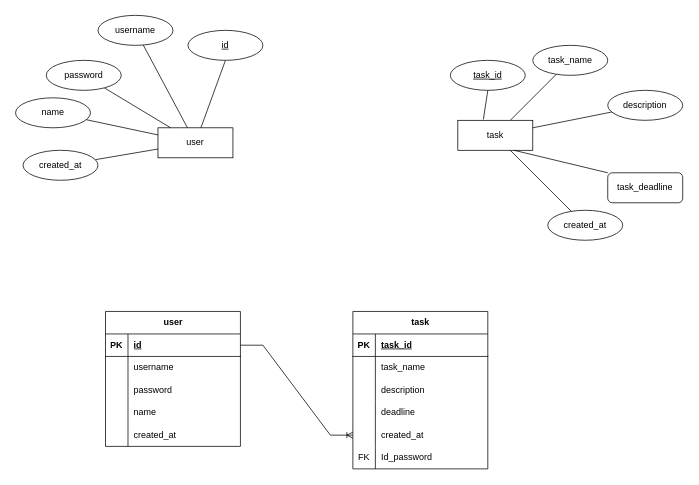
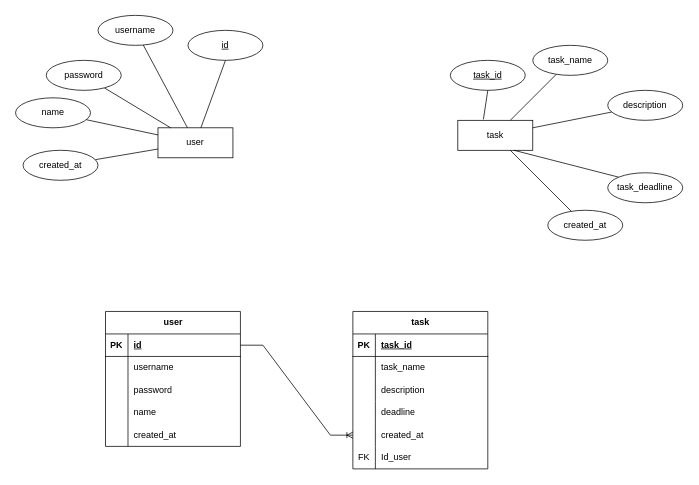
(645, 188) -> (645, 188)
(409, 458) -> (399, 458)
